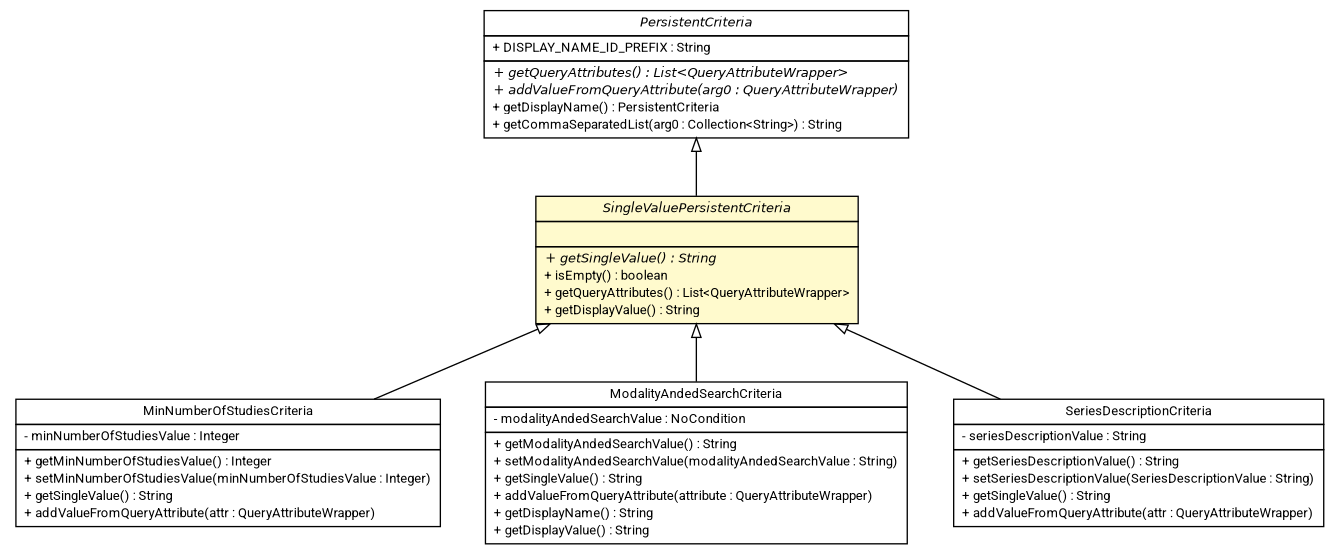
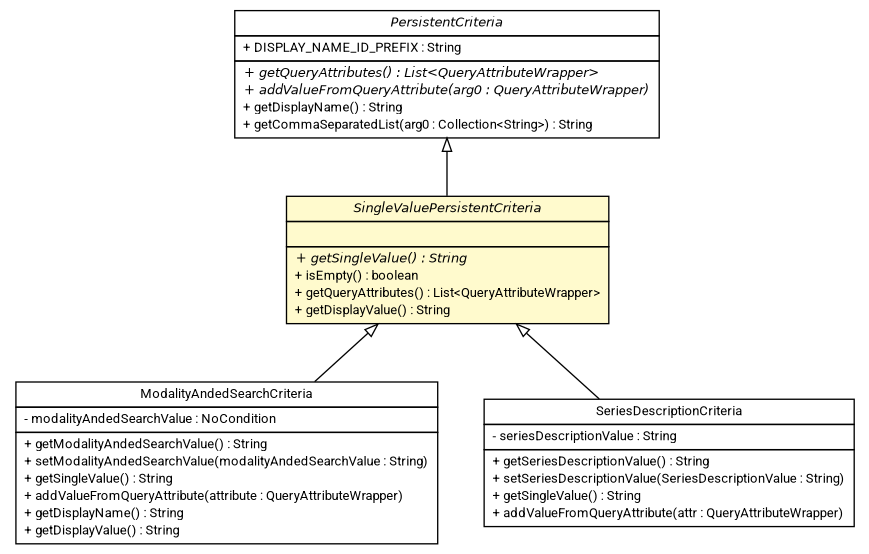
(606, 107) -> (323, 107)
(228, 463) -> none
